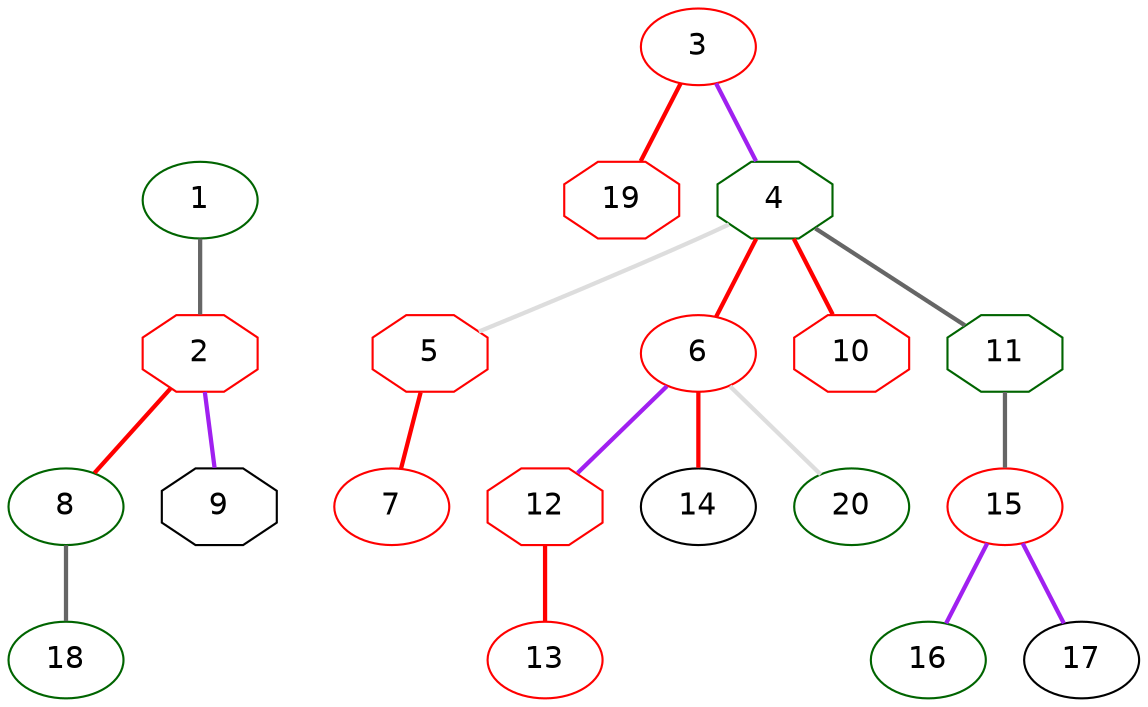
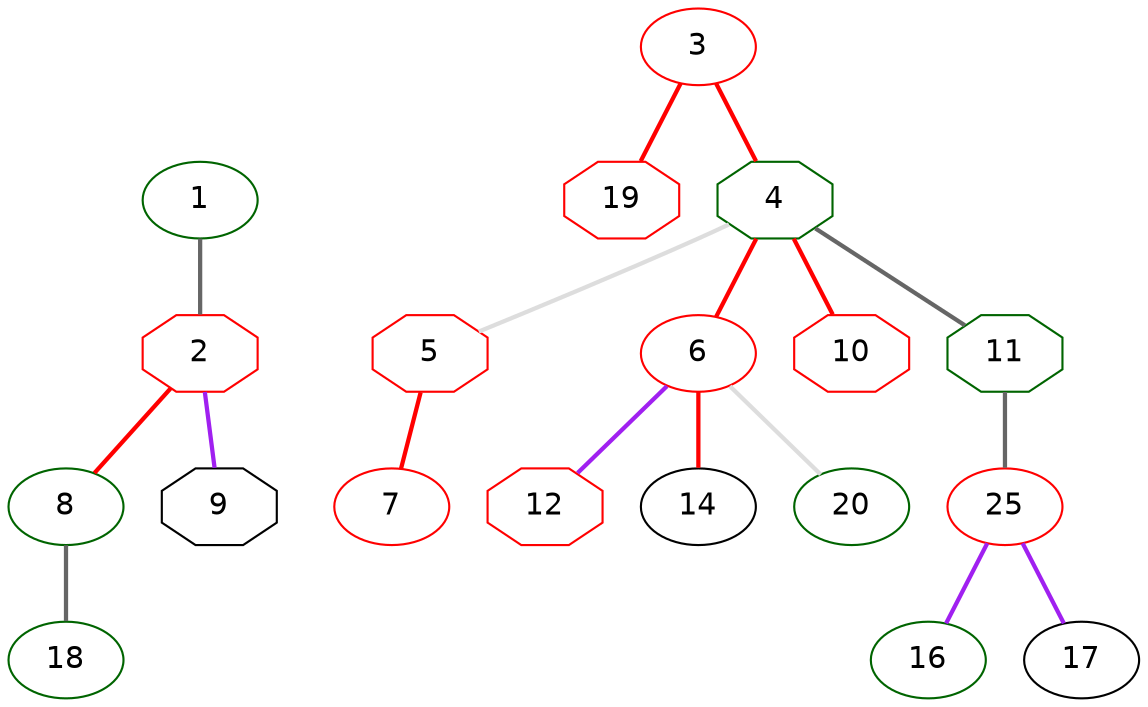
(736, 122) -> (736, 122)
(1005, 507) -> (1005, 507)
(545, 660) -> none
